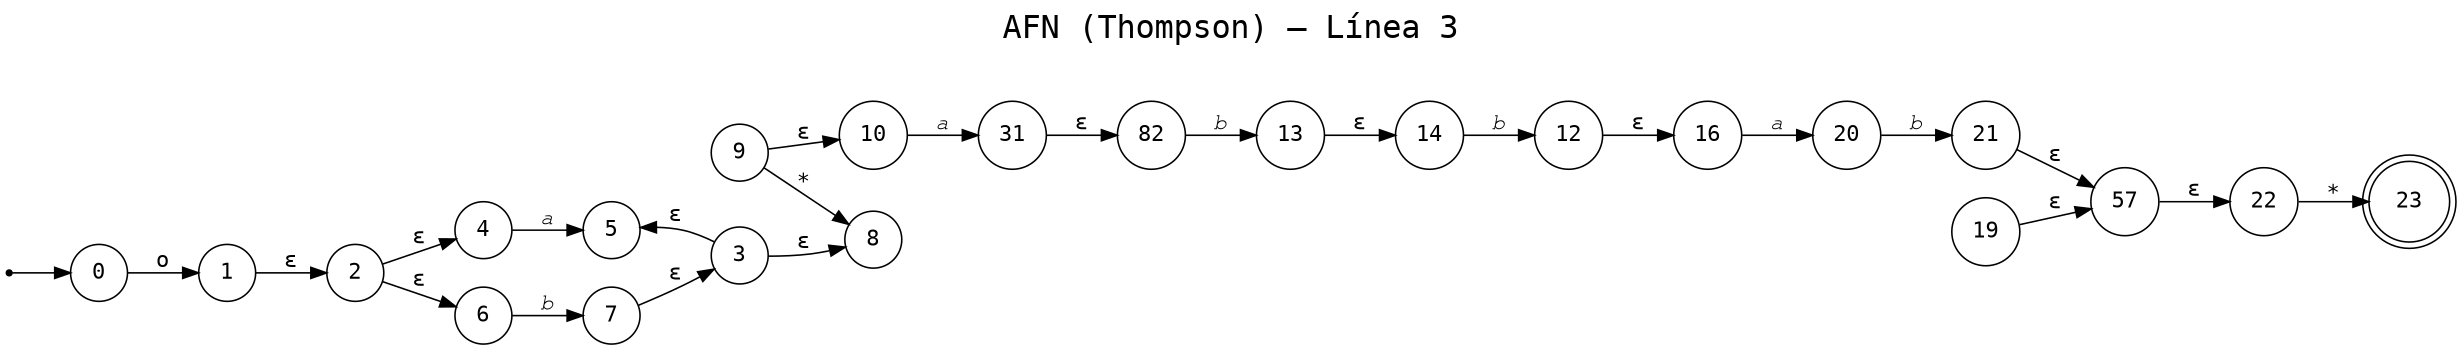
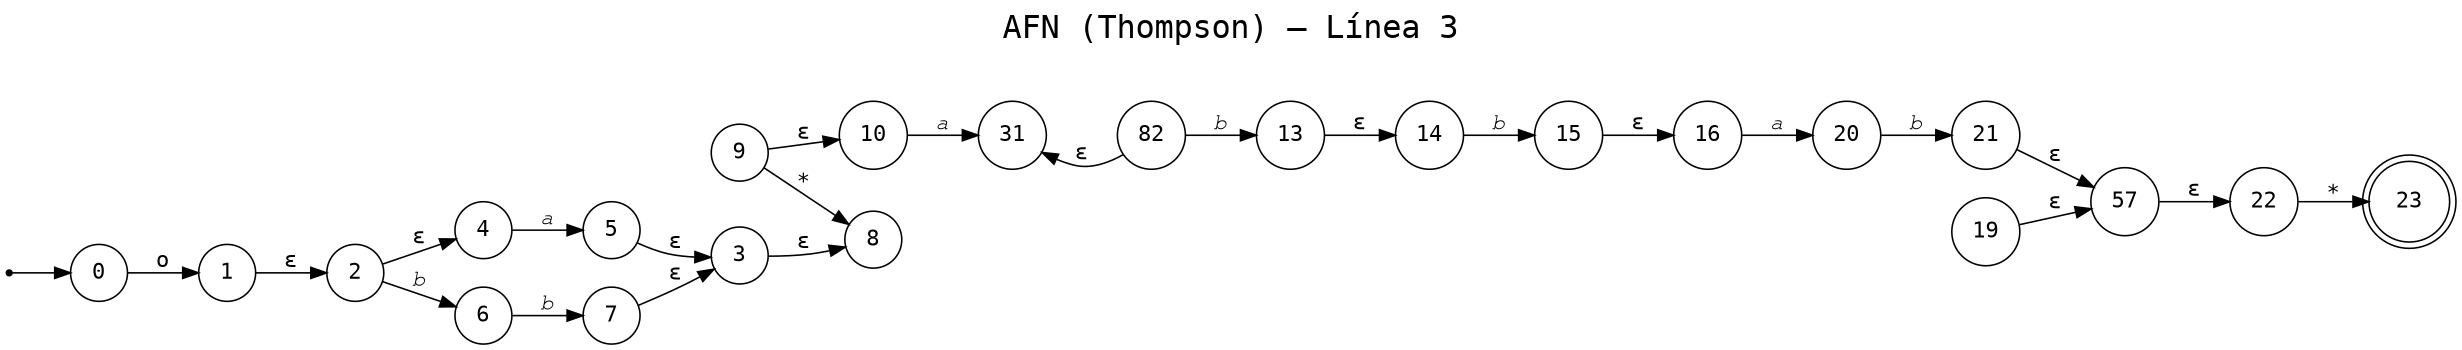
(1074, 135) -> (1090, 166)
(1569, 135) -> (1569, 135)
(686, 231) -> (665, 253)
(419, 280) -> (419, 280)
